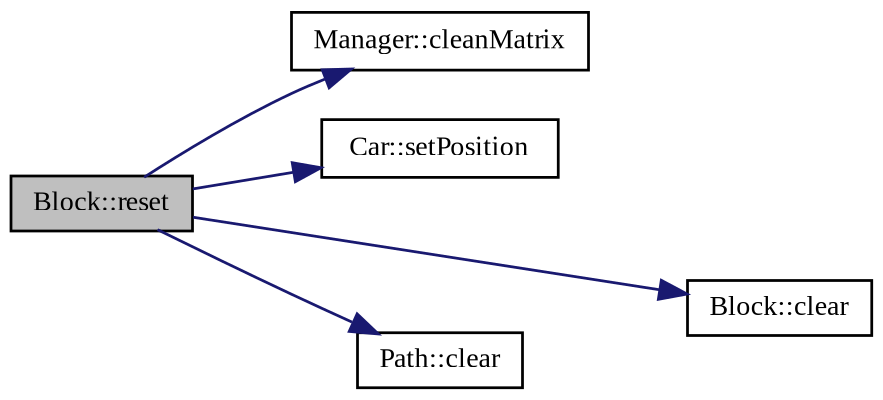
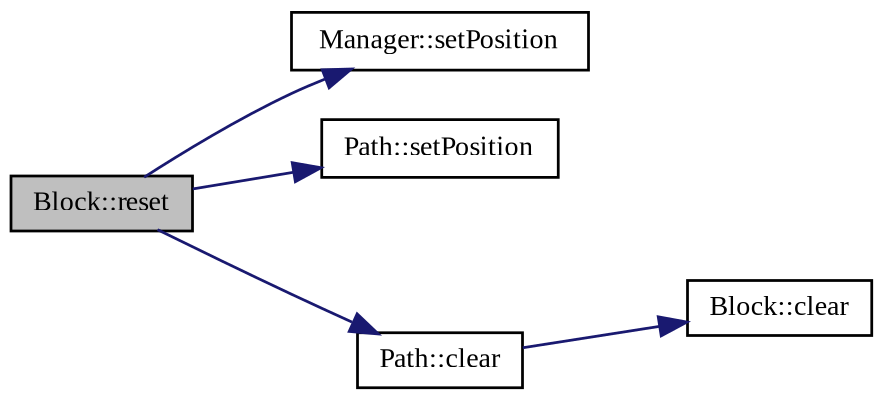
(440, 41) -> (440, 41)
(440, 148) -> (440, 148)
(426, 253) -> (591, 337)
